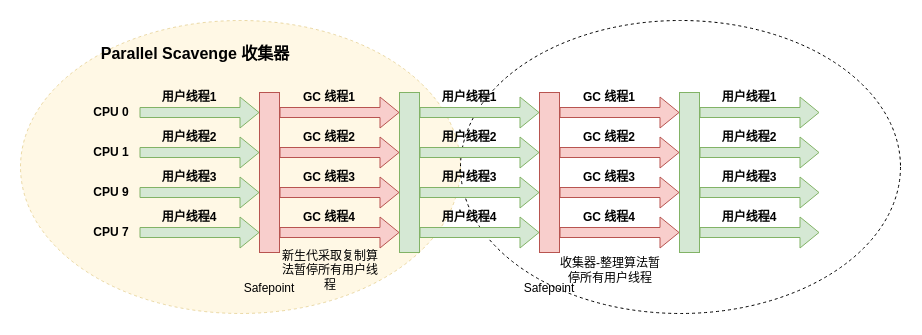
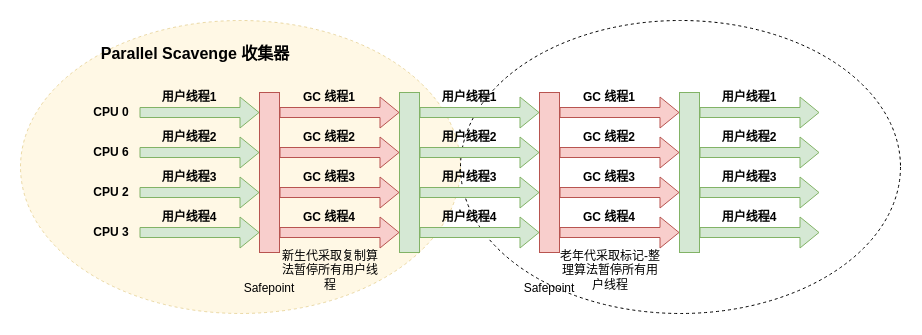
(112, 153) -> (112, 153)
(112, 193) -> (112, 193)
(112, 233) -> (112, 233)
(611, 271) -> (611, 271)
